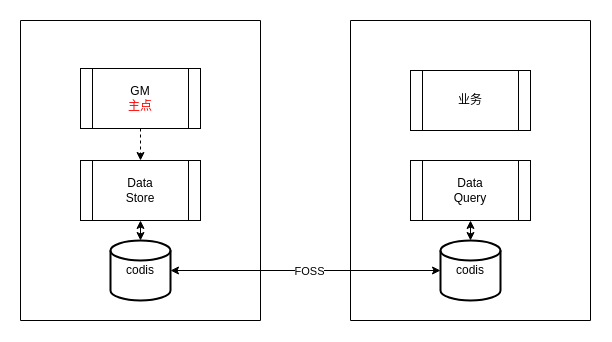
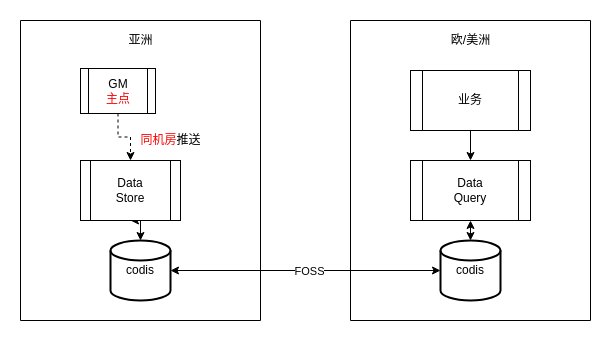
none -> (141, 41)
none -> (471, 41)
(141, 99) -> (118, 91)
none -> (171, 141)
none -> (471, 142)
(141, 191) -> (131, 191)
